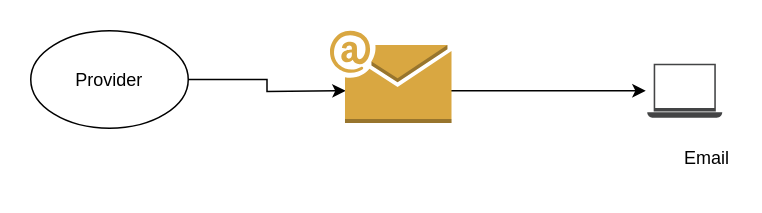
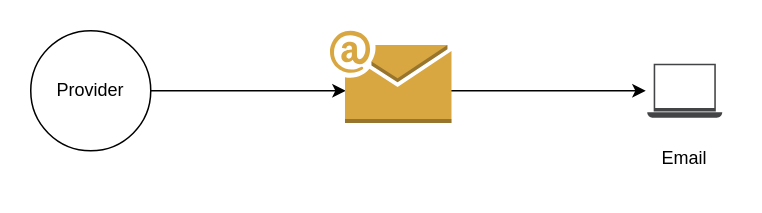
(110, 80) -> (91, 91)
(707, 158) -> (685, 158)
